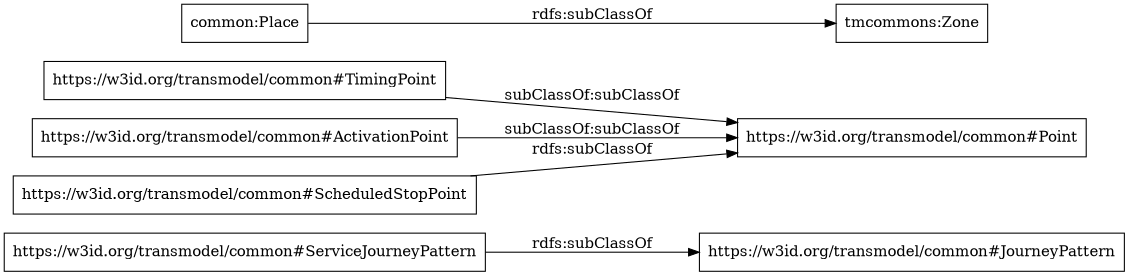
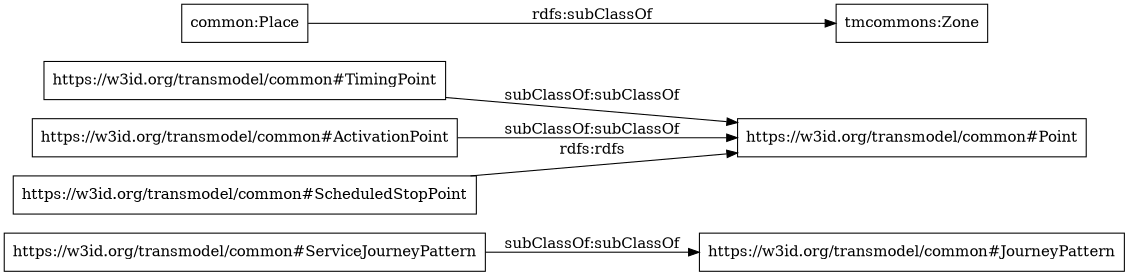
(592, 150) -> (592, 150)
(592, 244) -> (592, 244)
